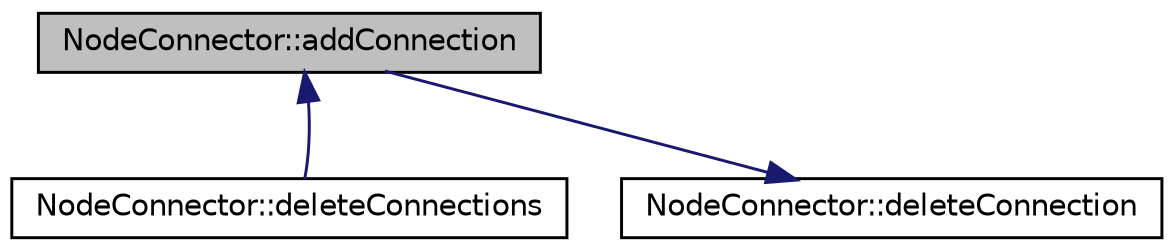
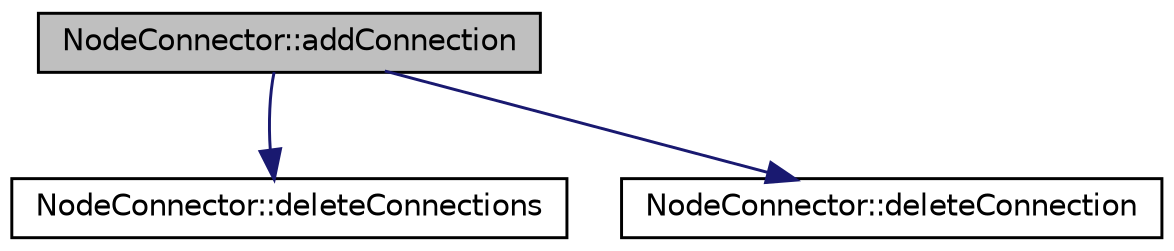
(309, 141) -> (270, 111)
